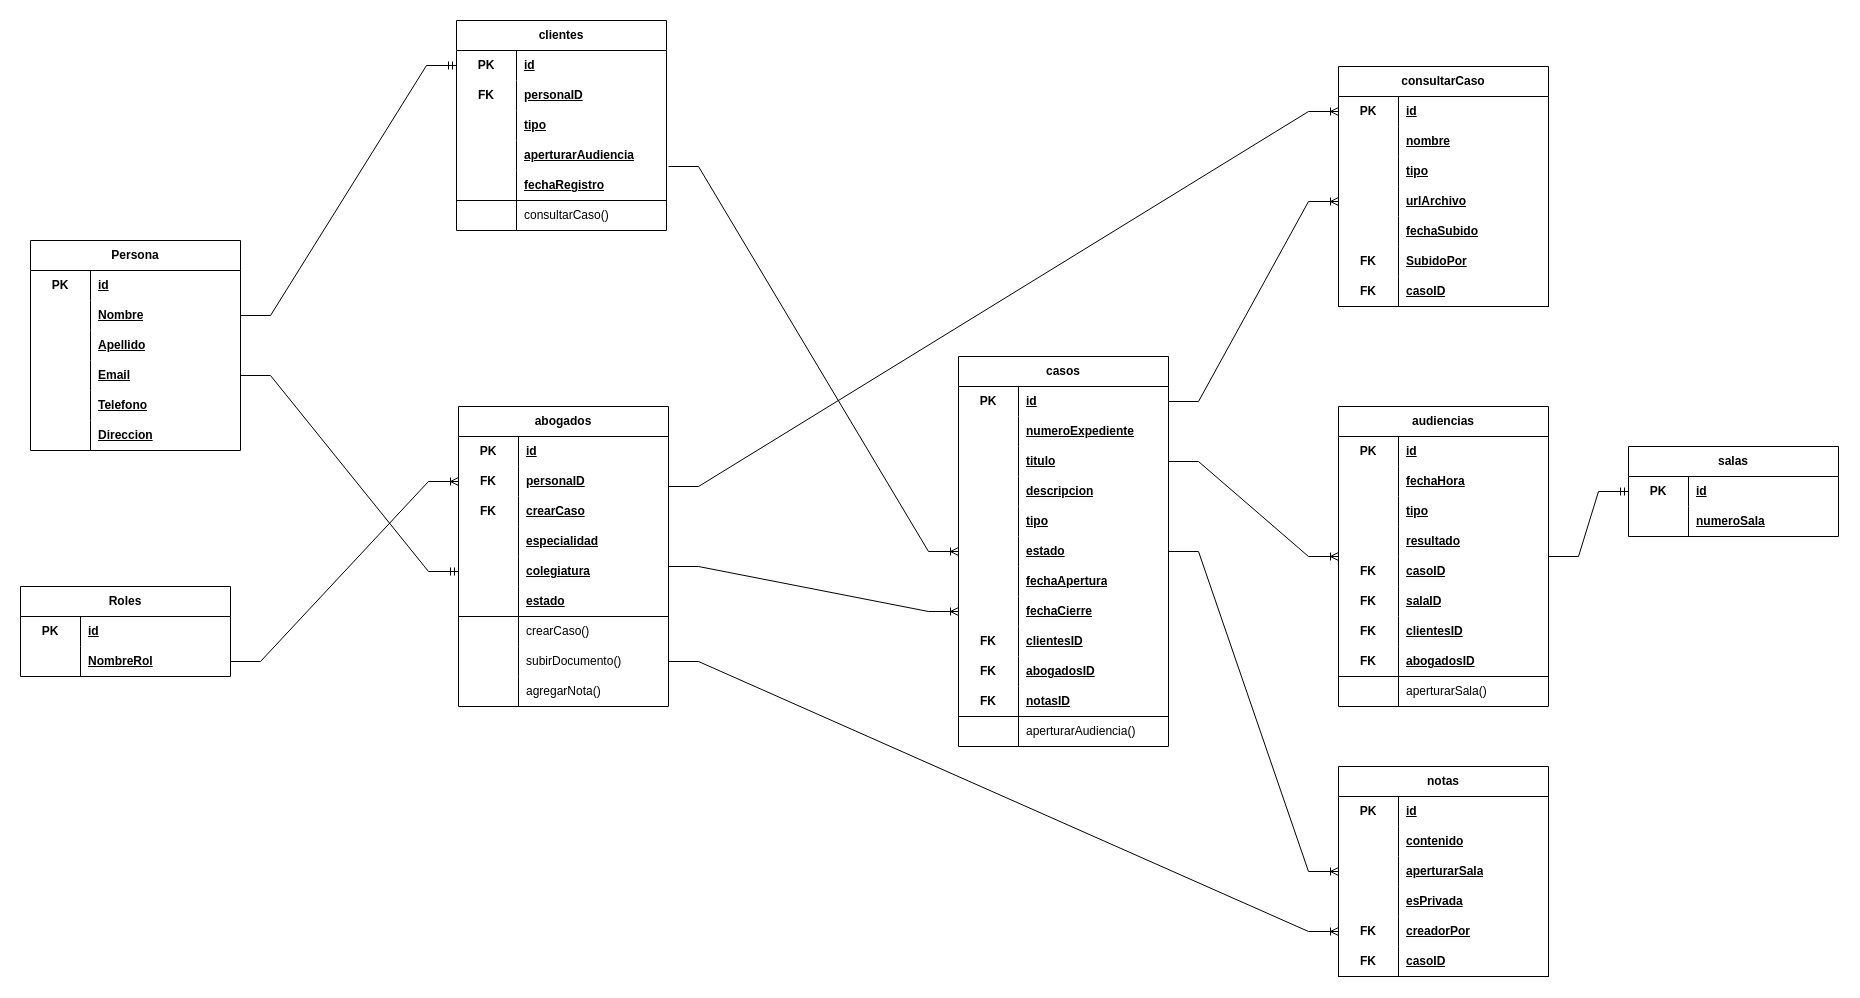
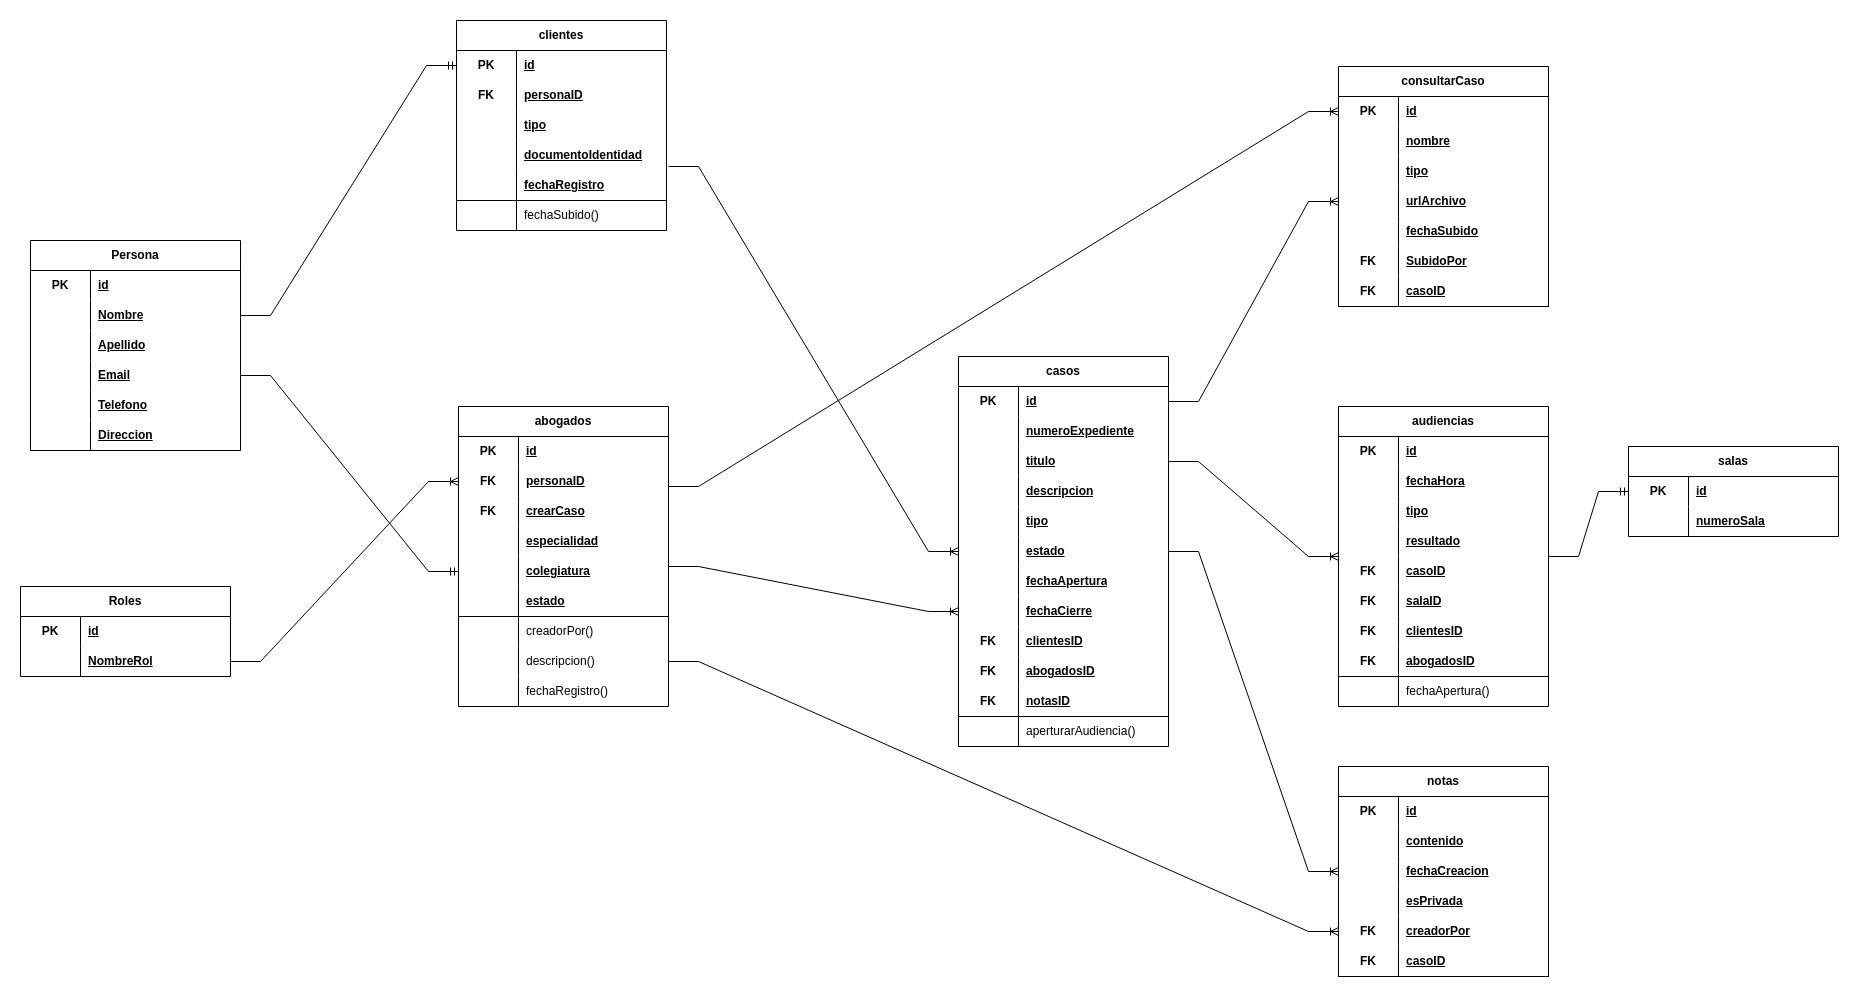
(582, 156) -> (583, 156)
(573, 216) -> (567, 216)
(563, 632) -> (567, 632)
(579, 662) -> (567, 662)
(570, 692) -> (575, 692)
(1455, 692) -> (1457, 692)
(1449, 872) -> (1449, 872)
